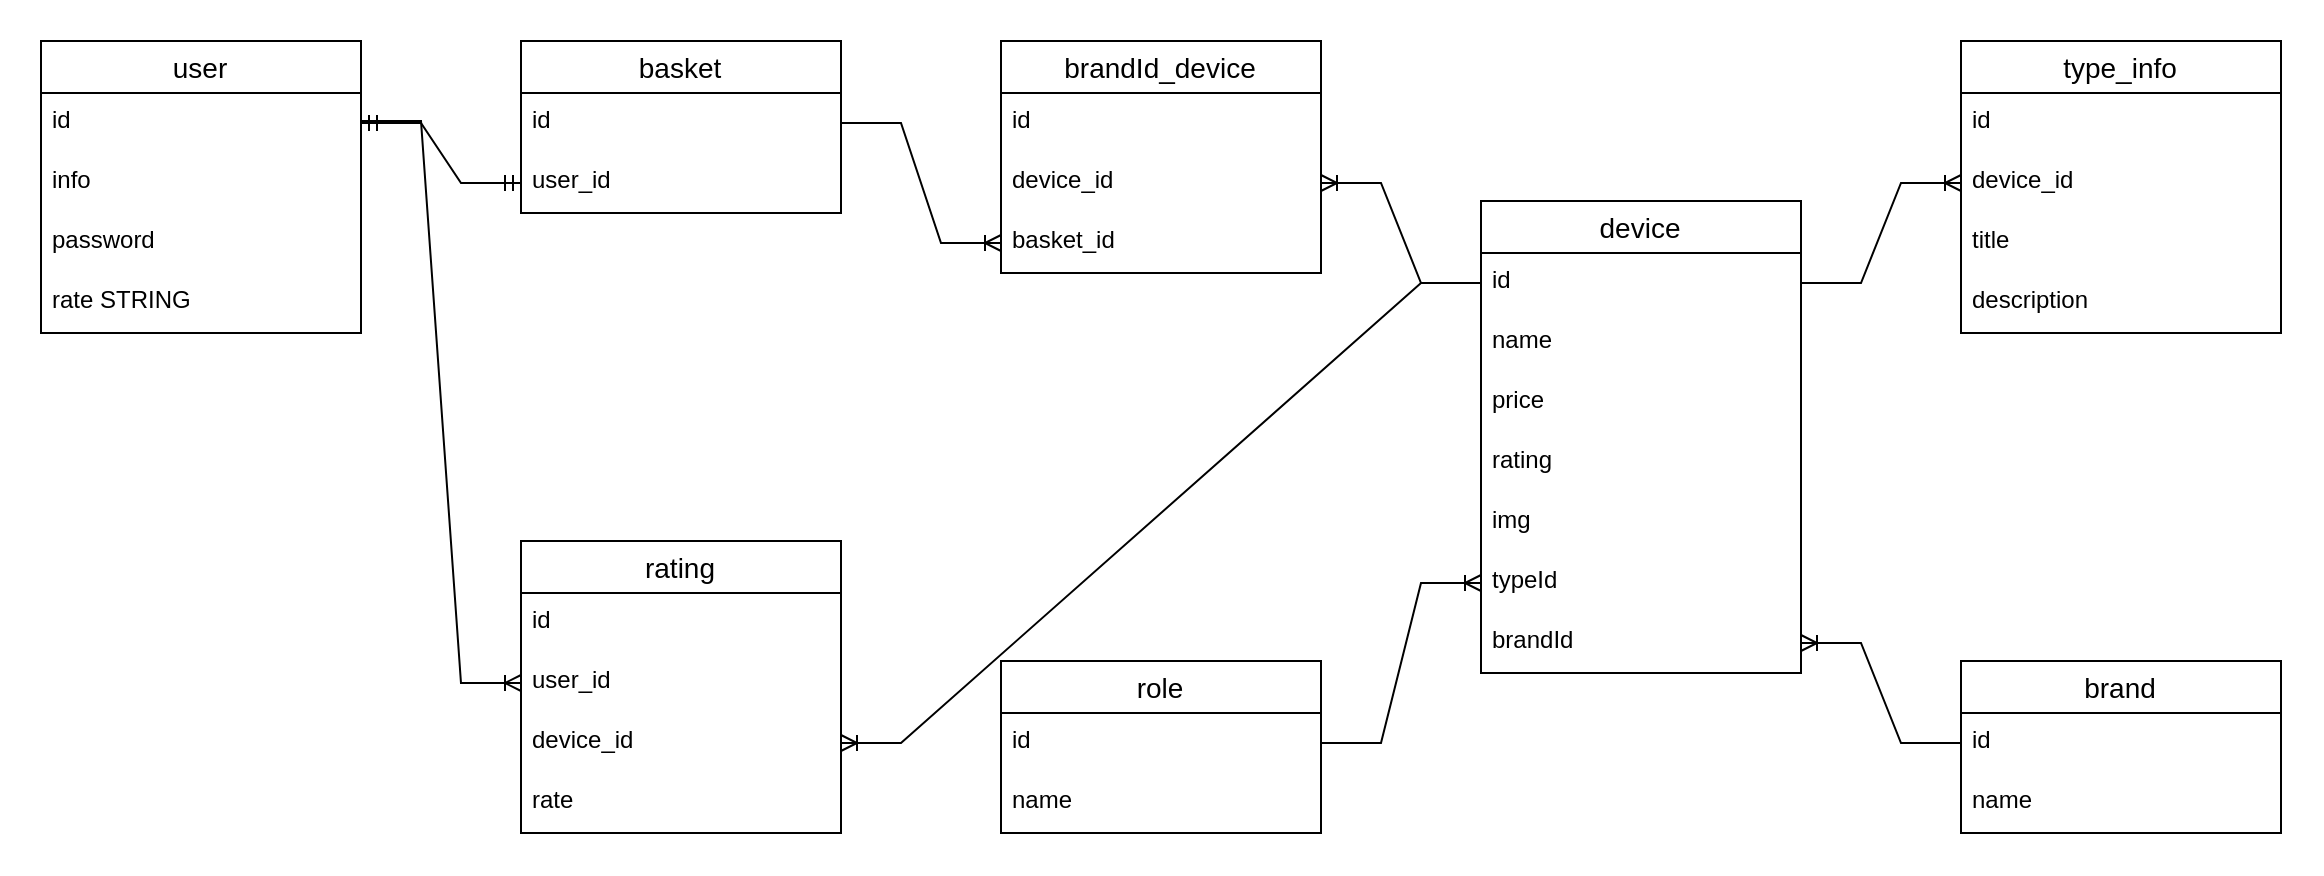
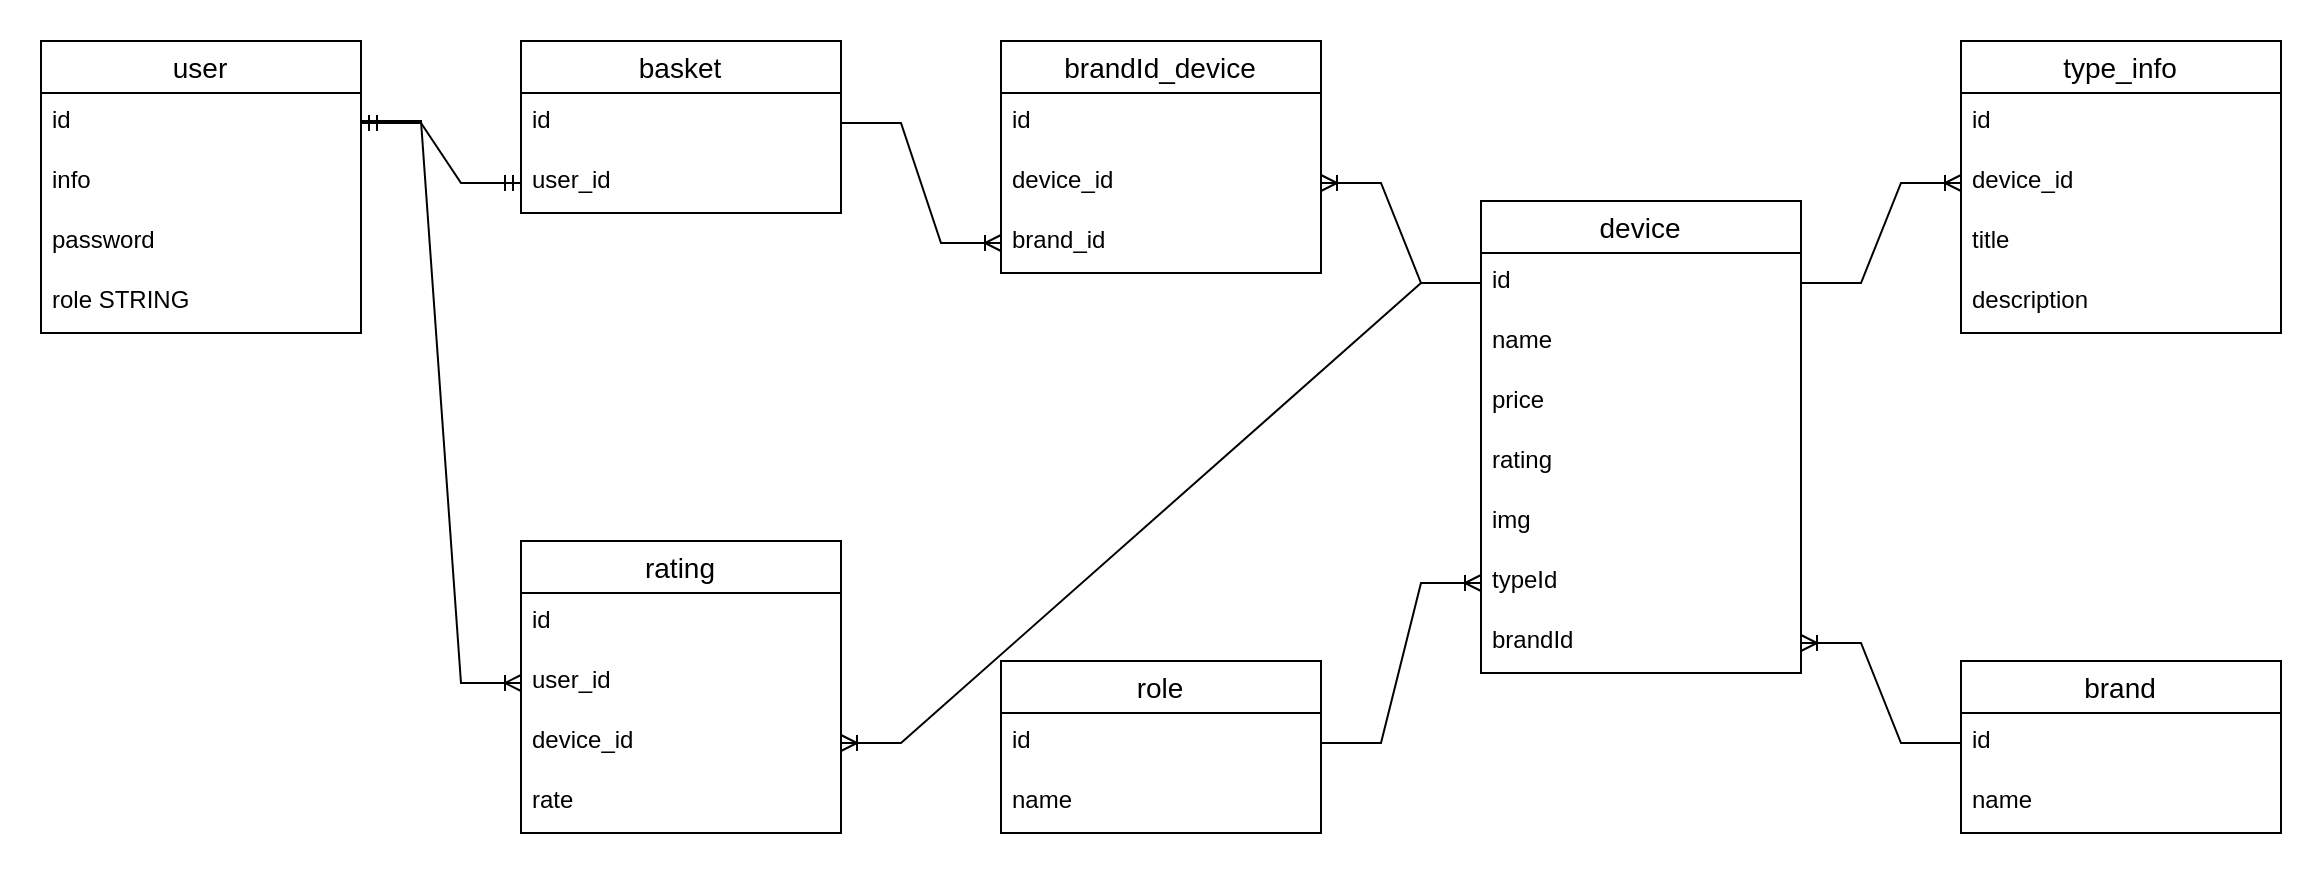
(1069, 240) -> (1063, 240)
(123, 300) -> (120, 300)
